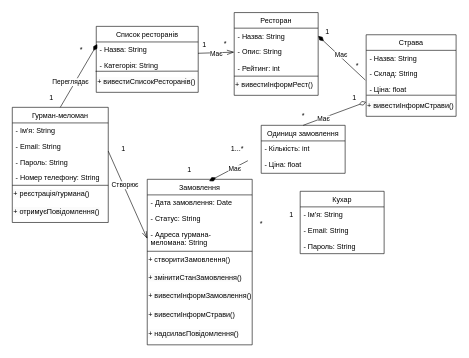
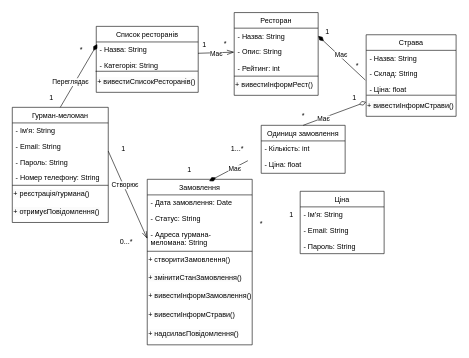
(342, 199) -> (342, 199)
none -> (126, 242)
